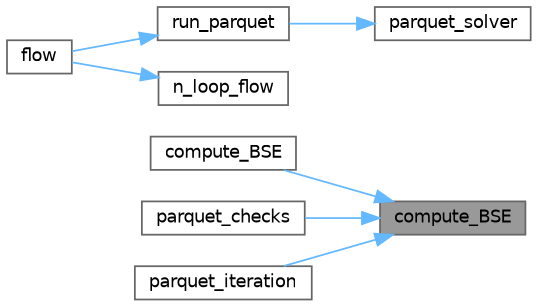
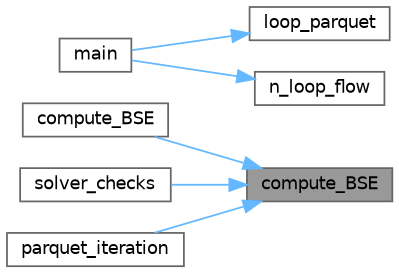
(223, 24) -> (320, 24)
(453, 24) -> none
(39, 57) -> (95, 55)
(223, 218) -> (95, 185)
